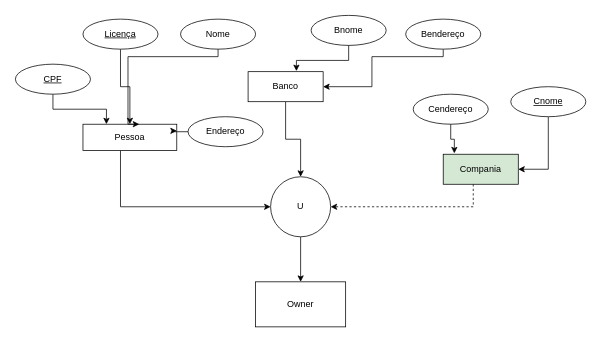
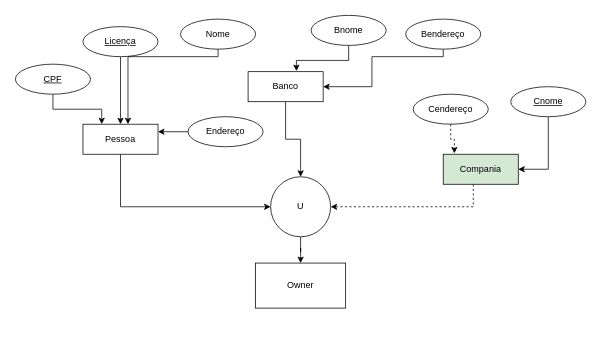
(120, 34) -> (120, 42)
(130, 137) -> (120, 139)
(450, 137) -> (450, 137)
(300, 304) -> (300, 285)
